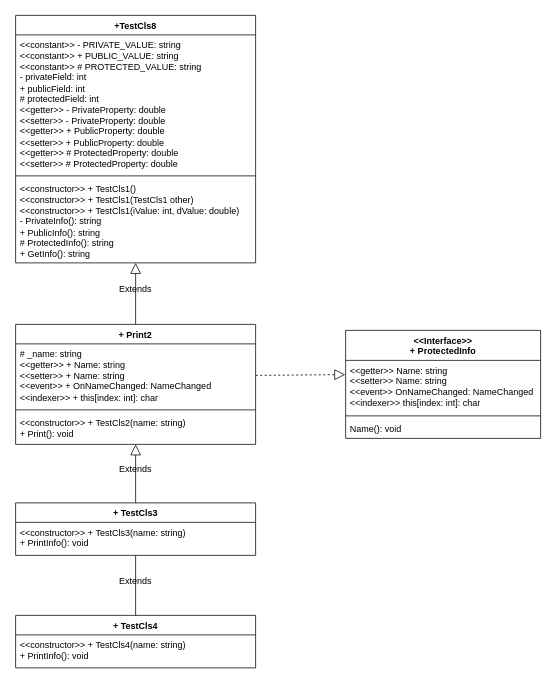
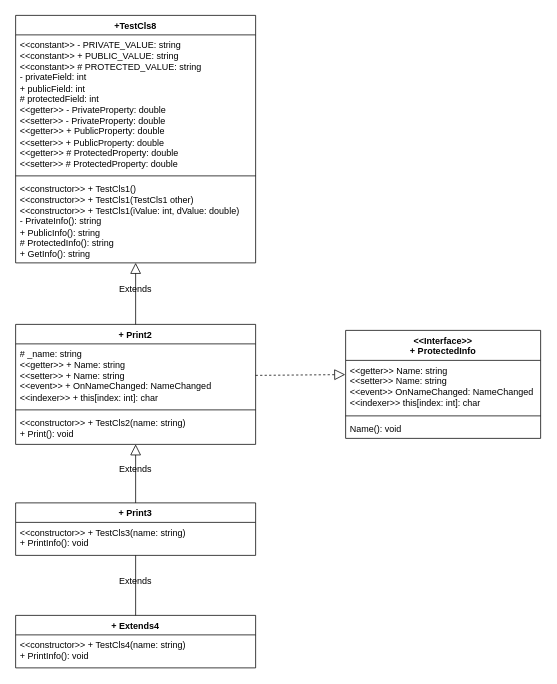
(135, 514) -> (135, 514)
(135, 626) -> (135, 626)
